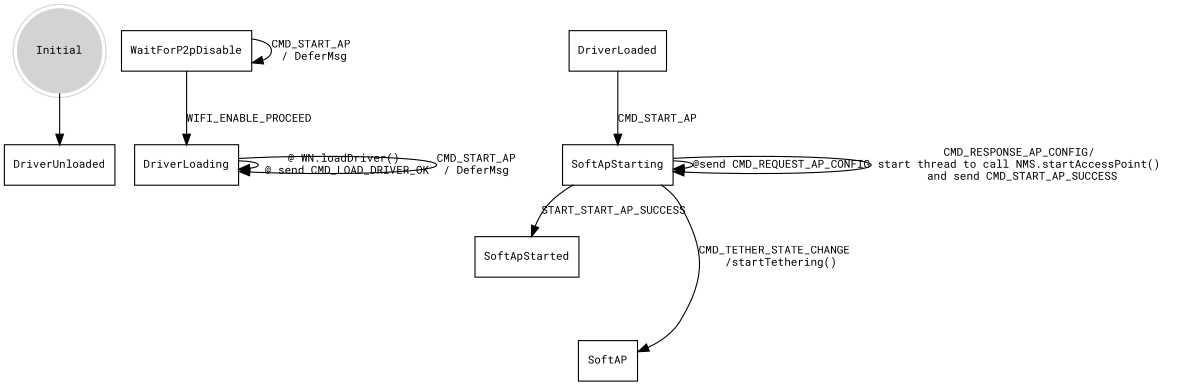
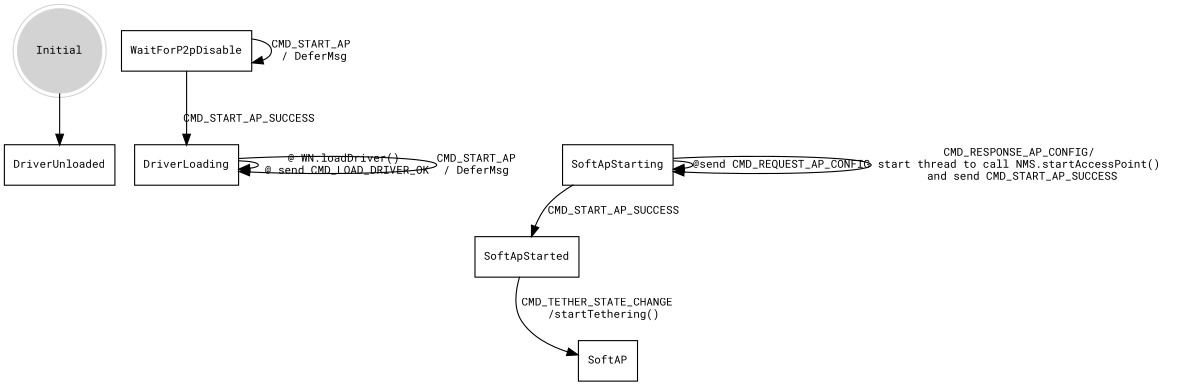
(618, 51) -> none
(250, 119) -> (250, 119)
(614, 211) -> (614, 211)
(699, 270) -> (525, 325)
